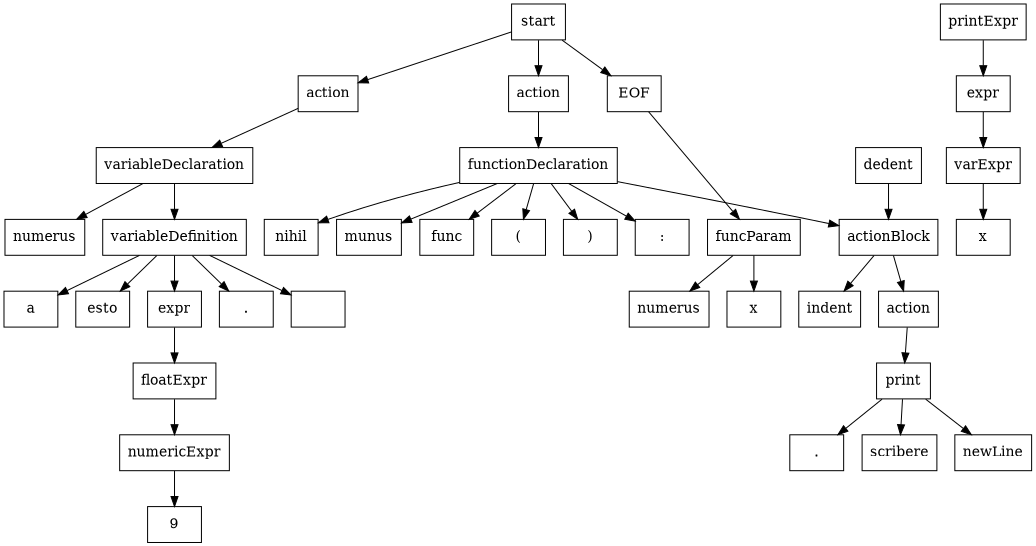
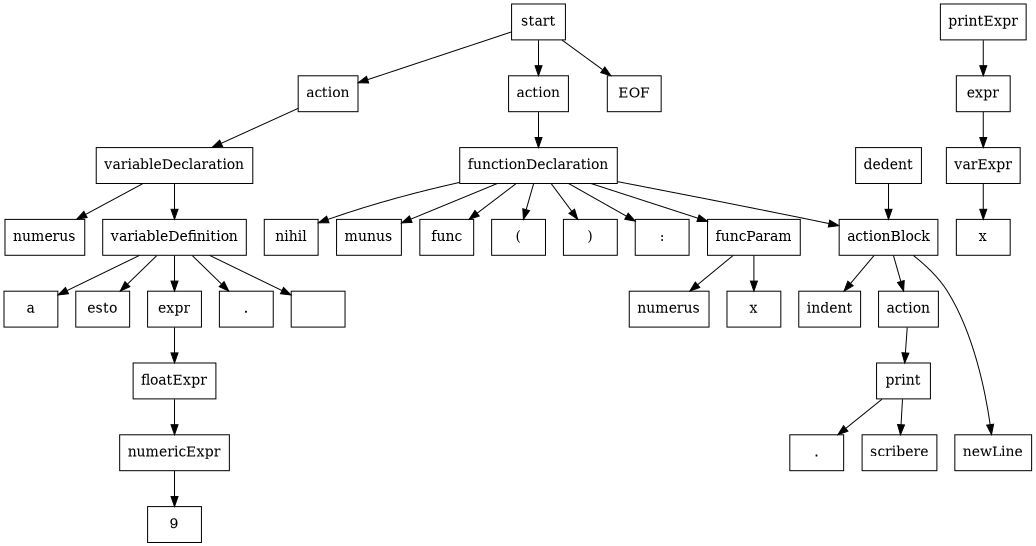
(691, 162) -> (644, 201)
(944, 414) -> (967, 332)
